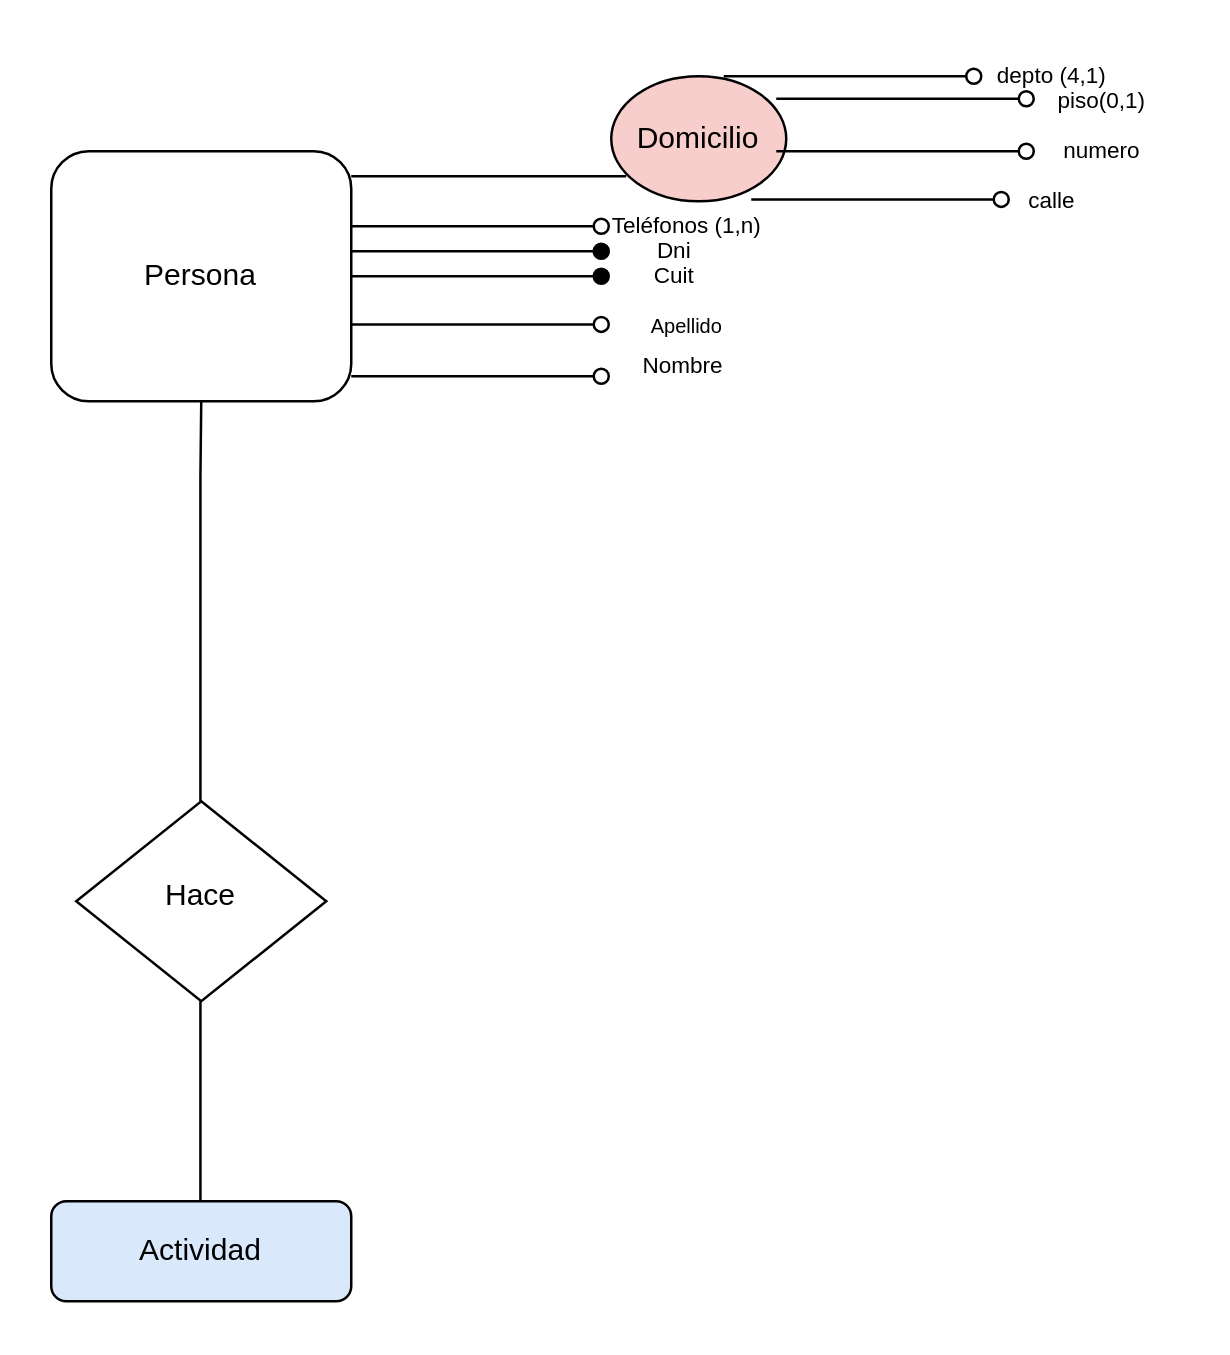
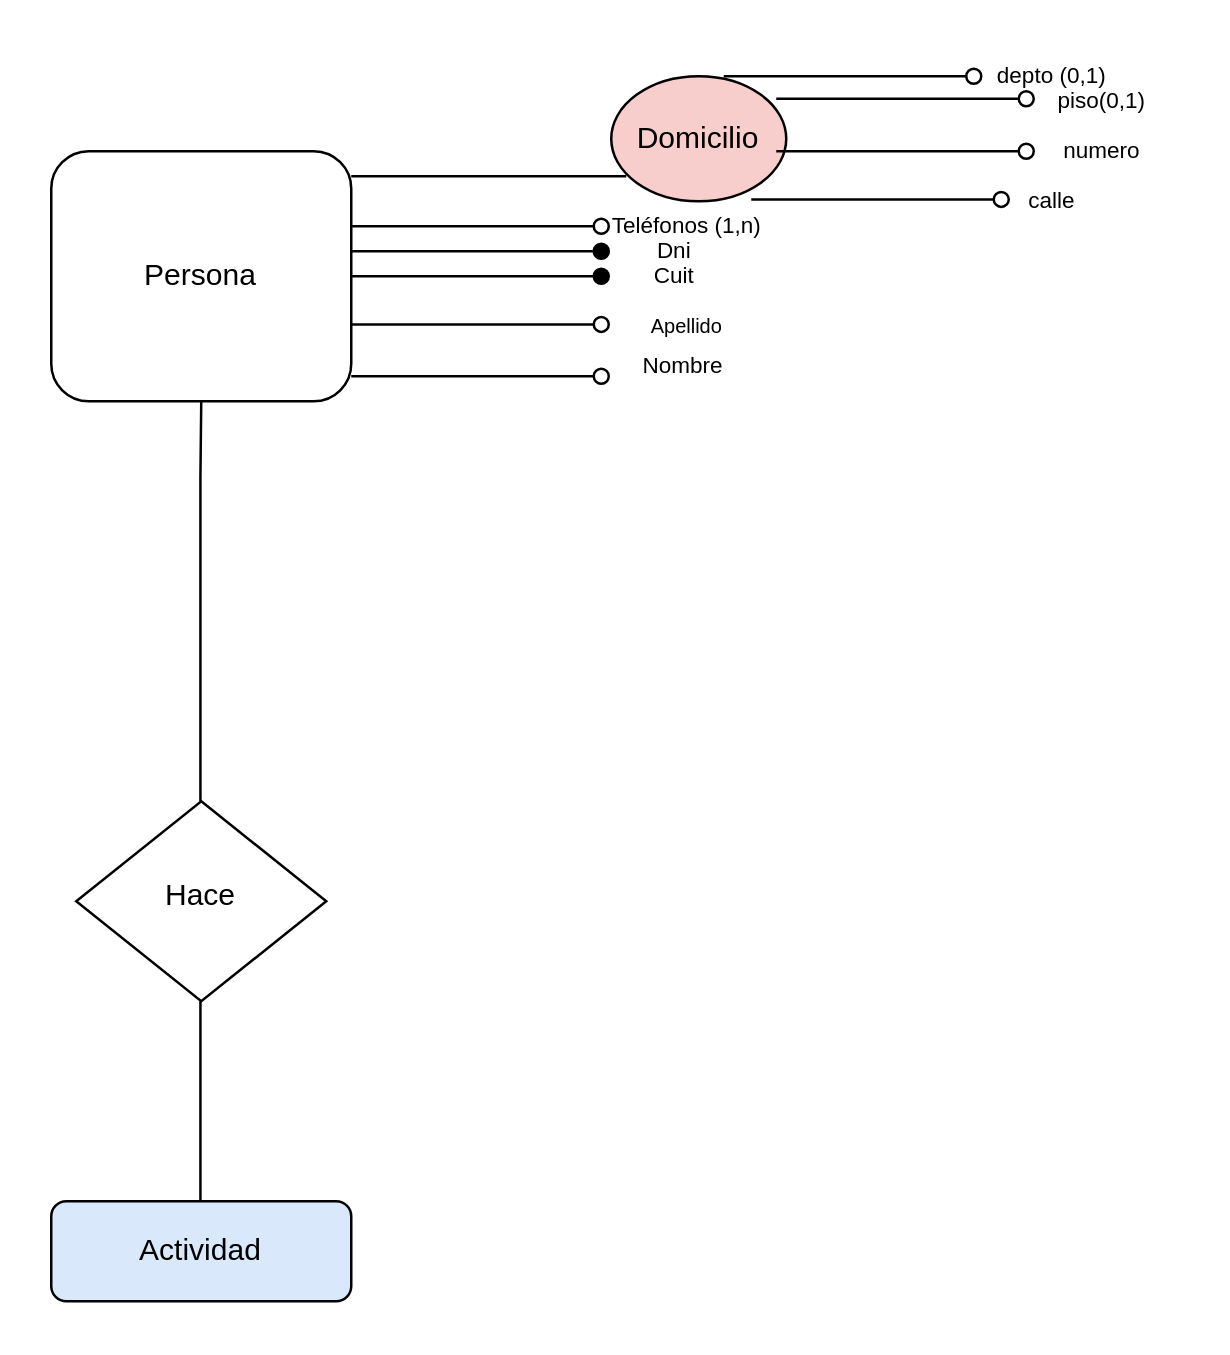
(1053, 76) -> (1053, 76)
